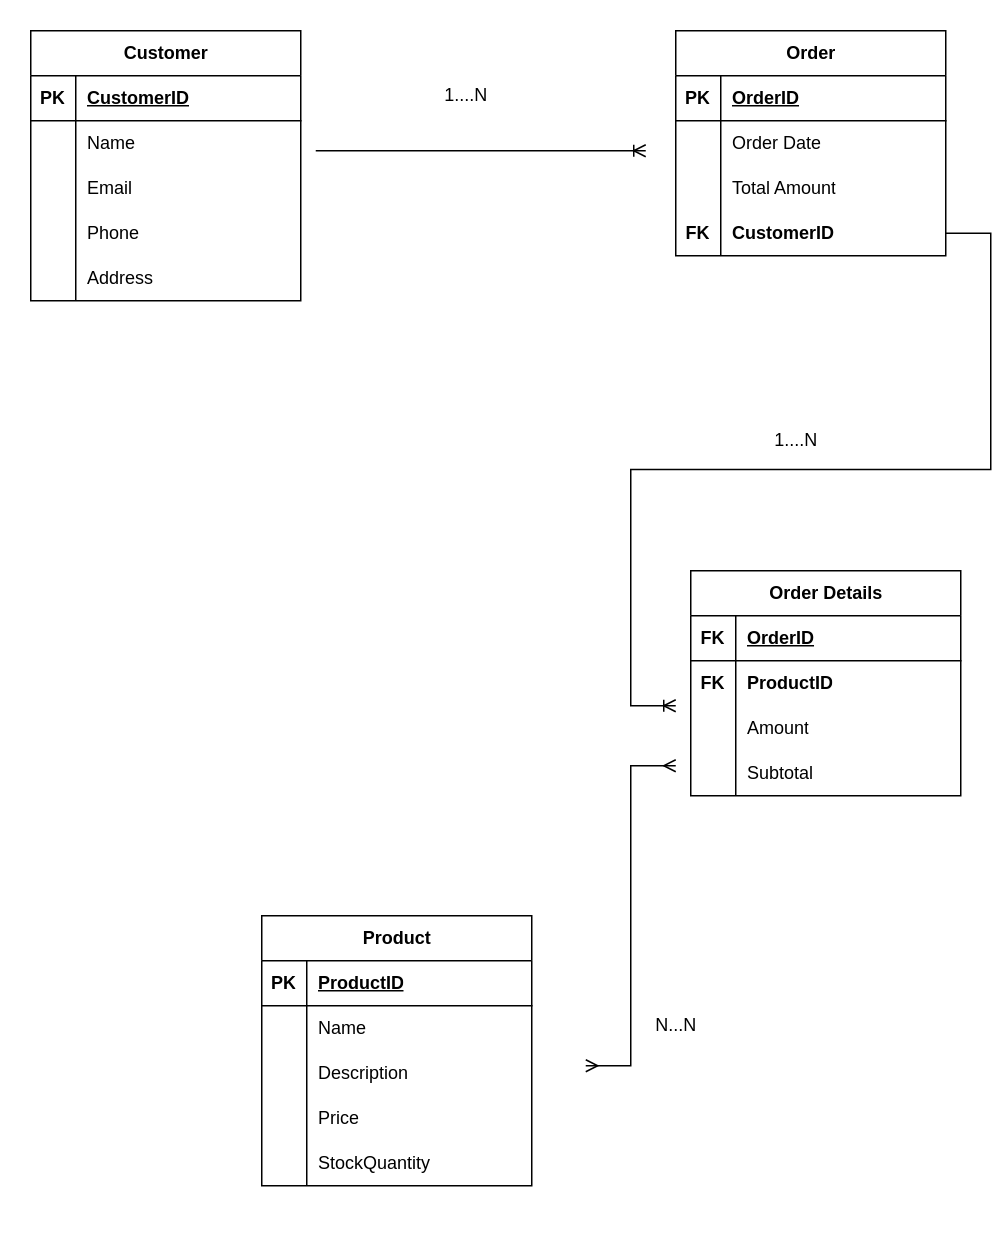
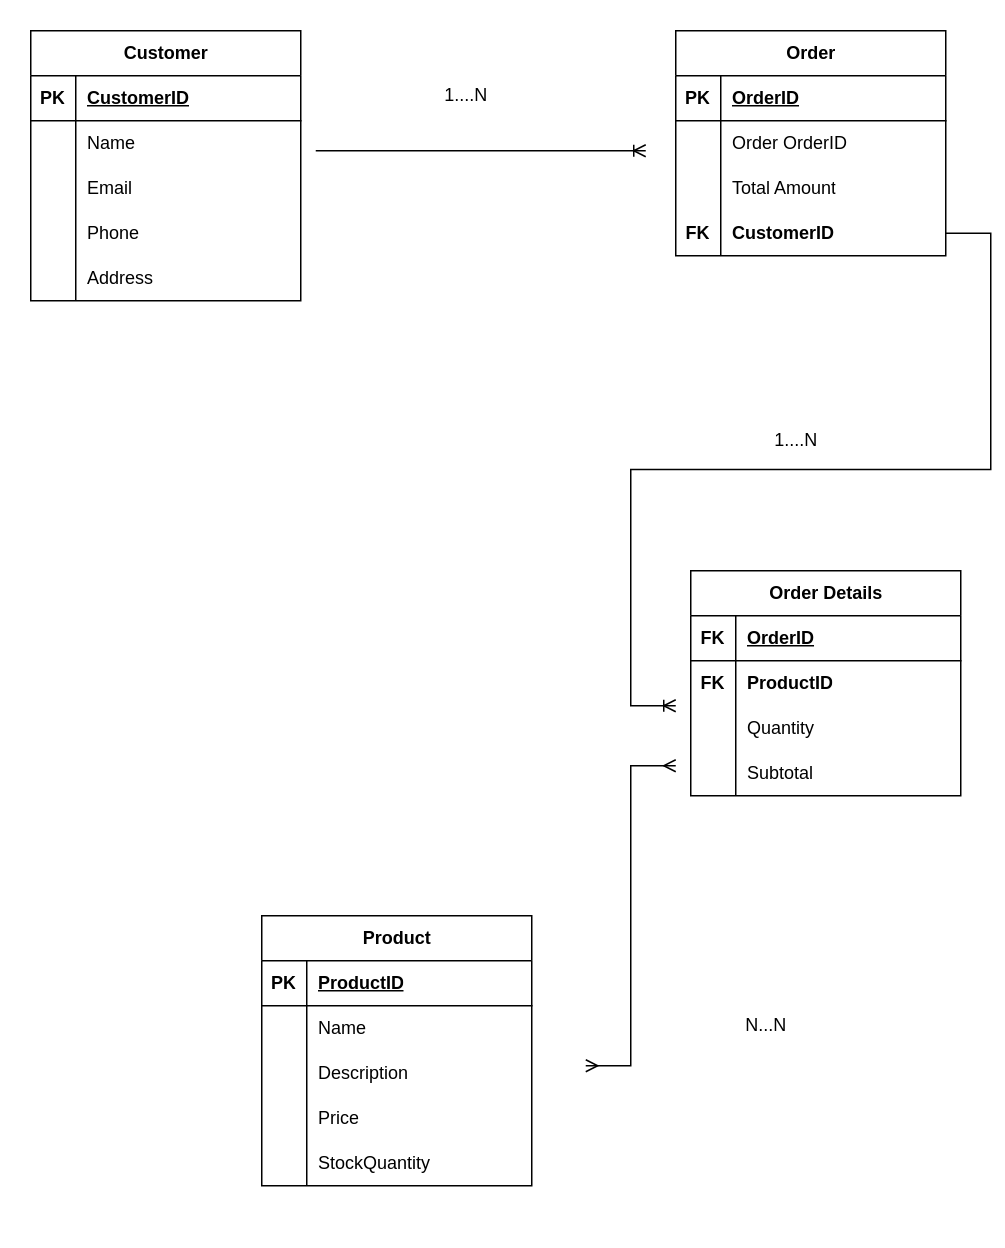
(781, 143) -> (796, 143)
(778, 728) -> (786, 728)
(676, 1025) -> (766, 1025)
